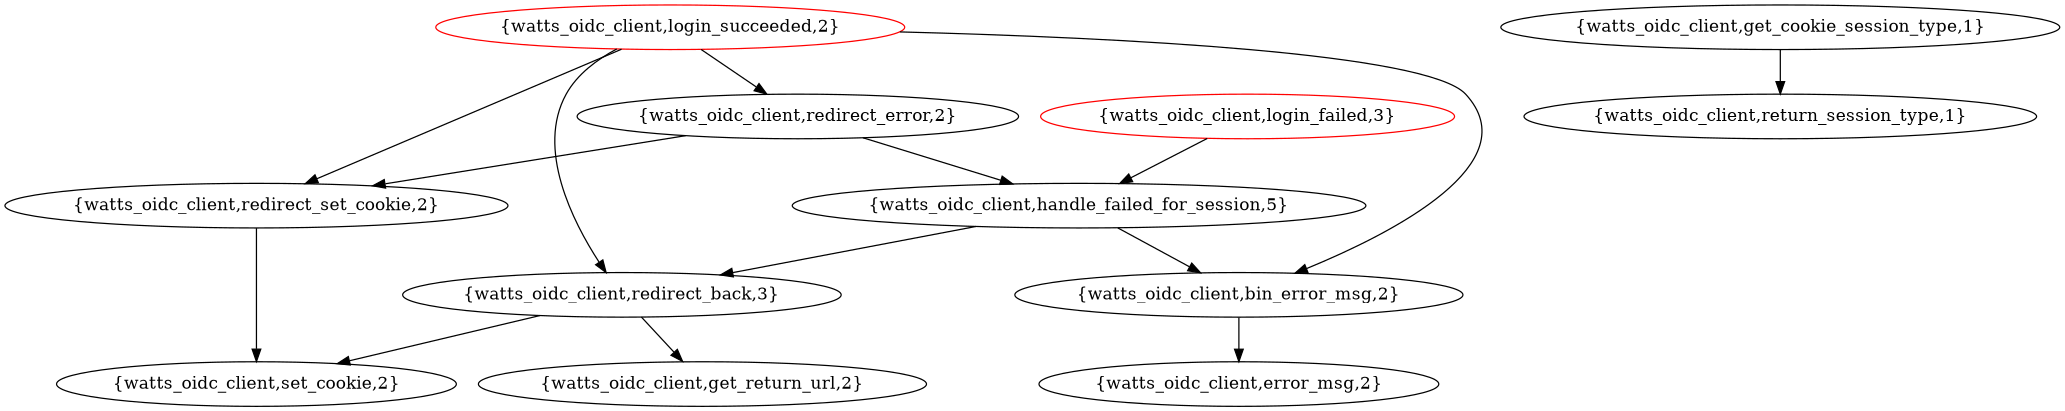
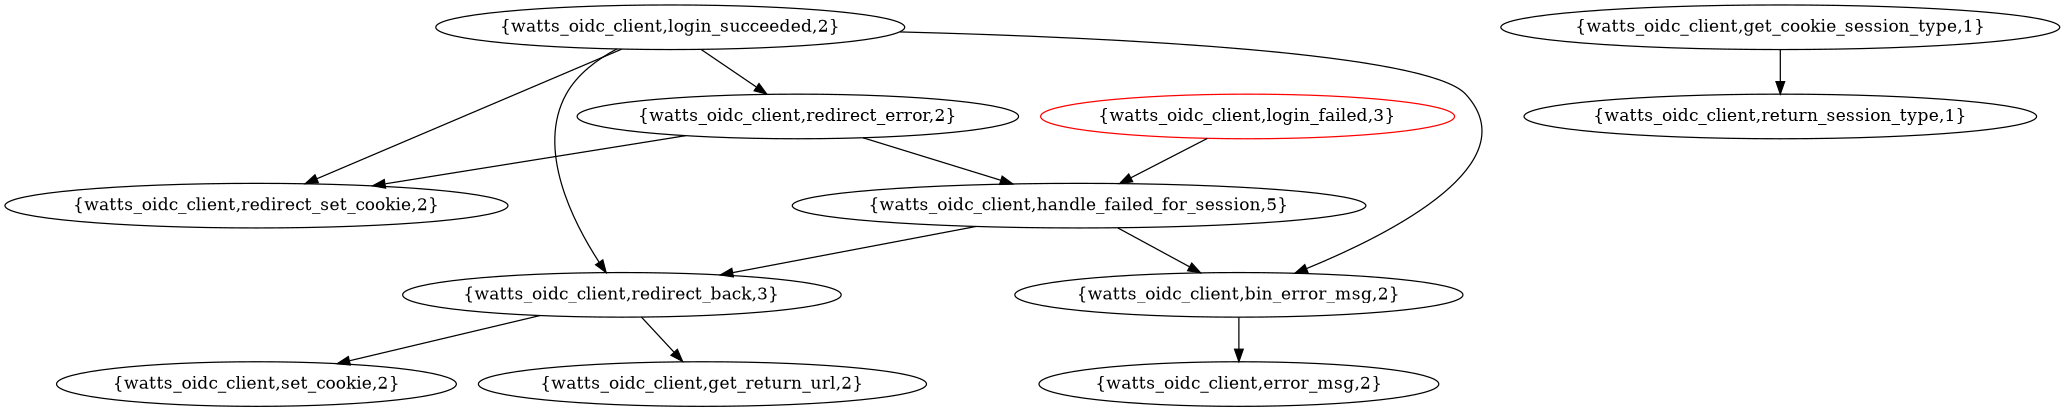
(670, 27) -> (670, 27)
(256, 288) -> none
